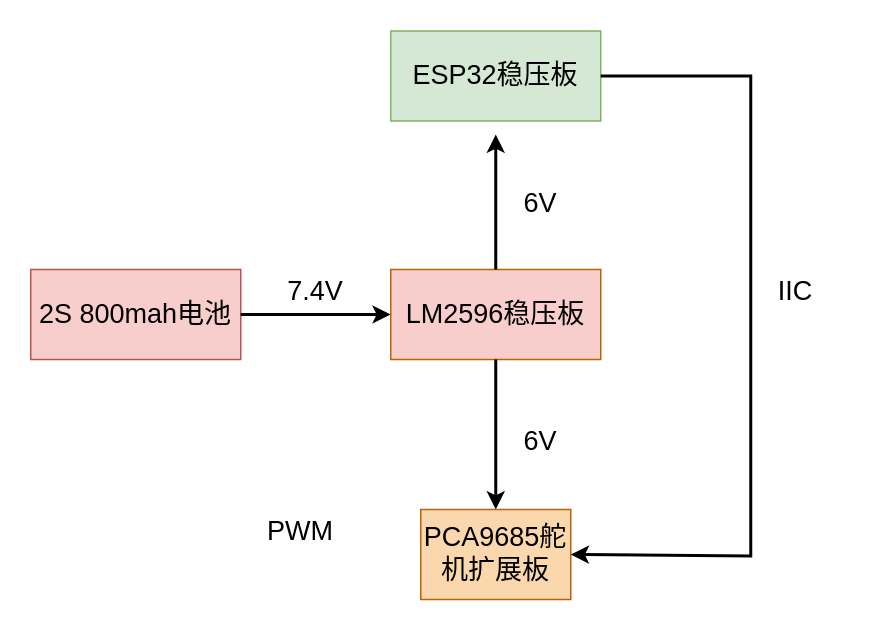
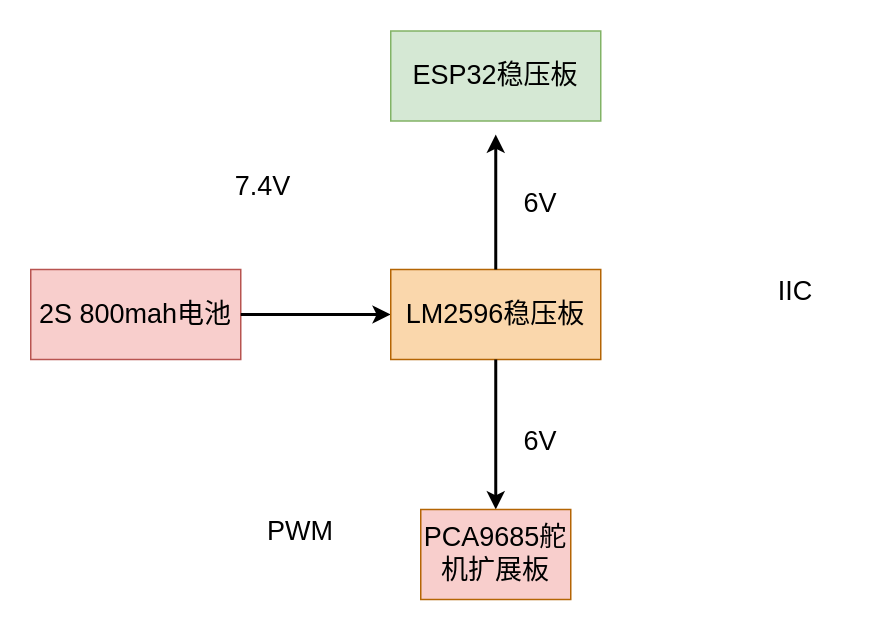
(316, 292) -> (263, 187)
(496, 314) -> (496, 314)
(751, 324) -> none
(496, 554) -> (496, 554)
